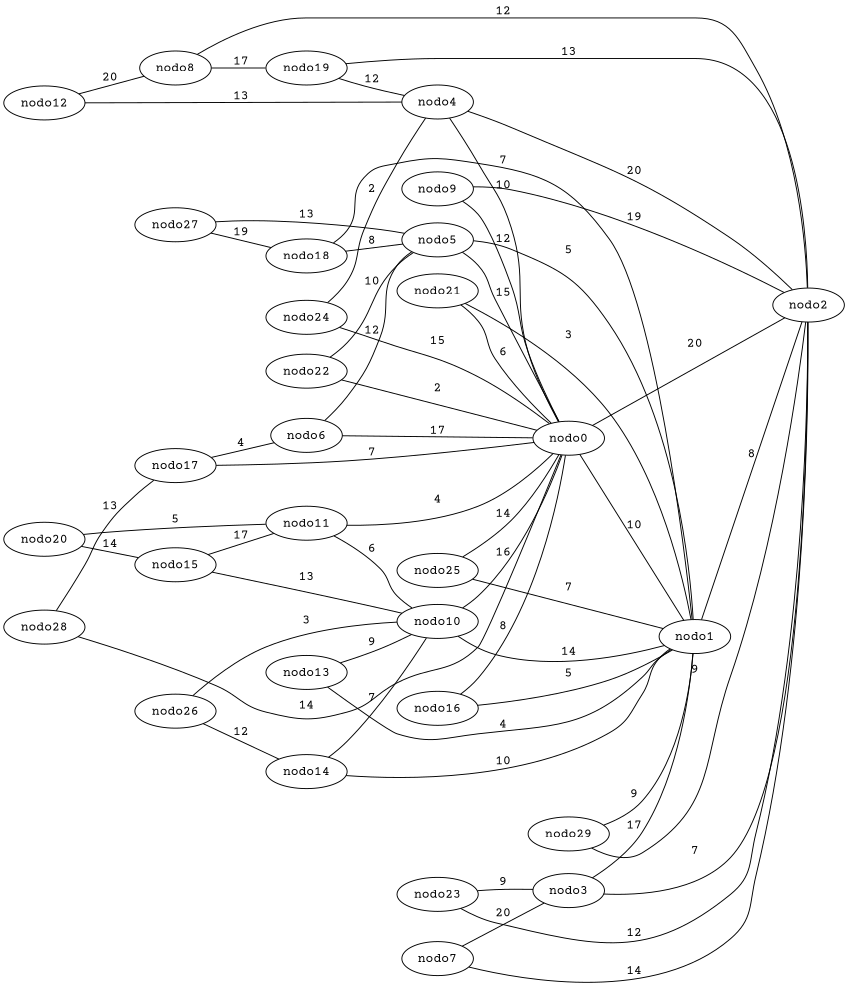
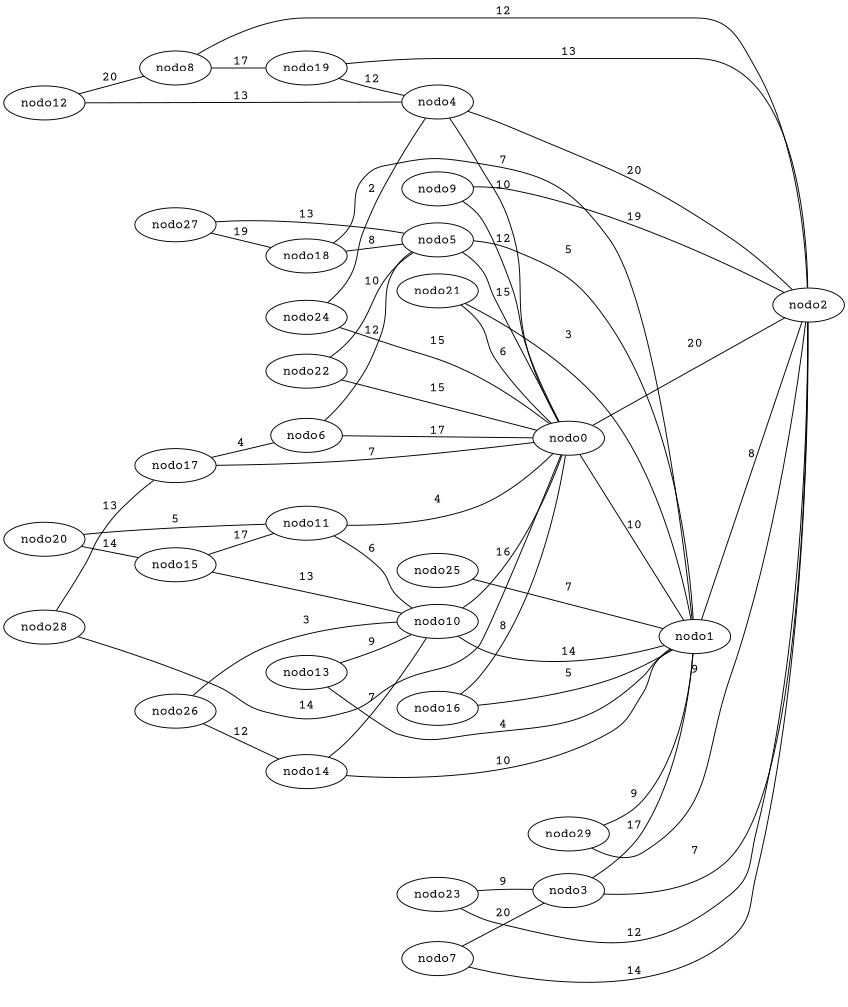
(438, 388) -> (438, 388)
(518, 513) -> none
